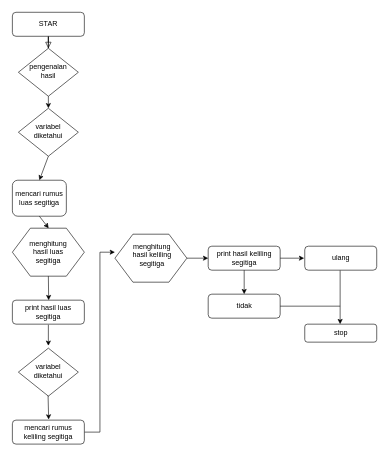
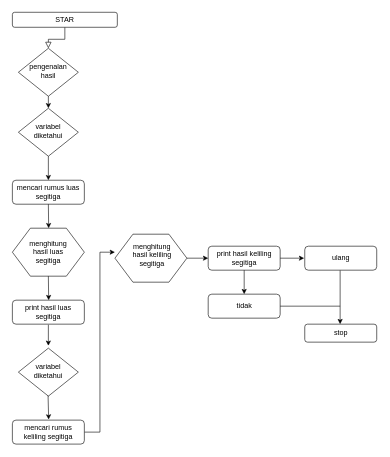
(48, 24) -> (65, 20)
(39, 198) -> (48, 192)
